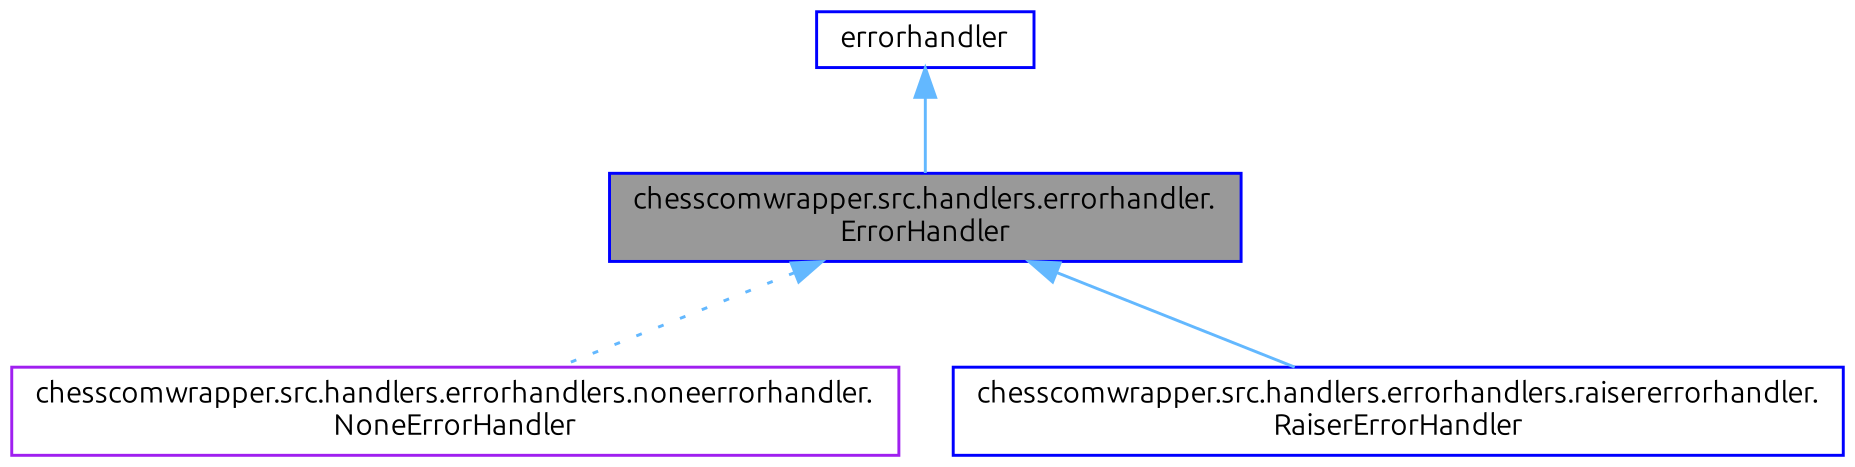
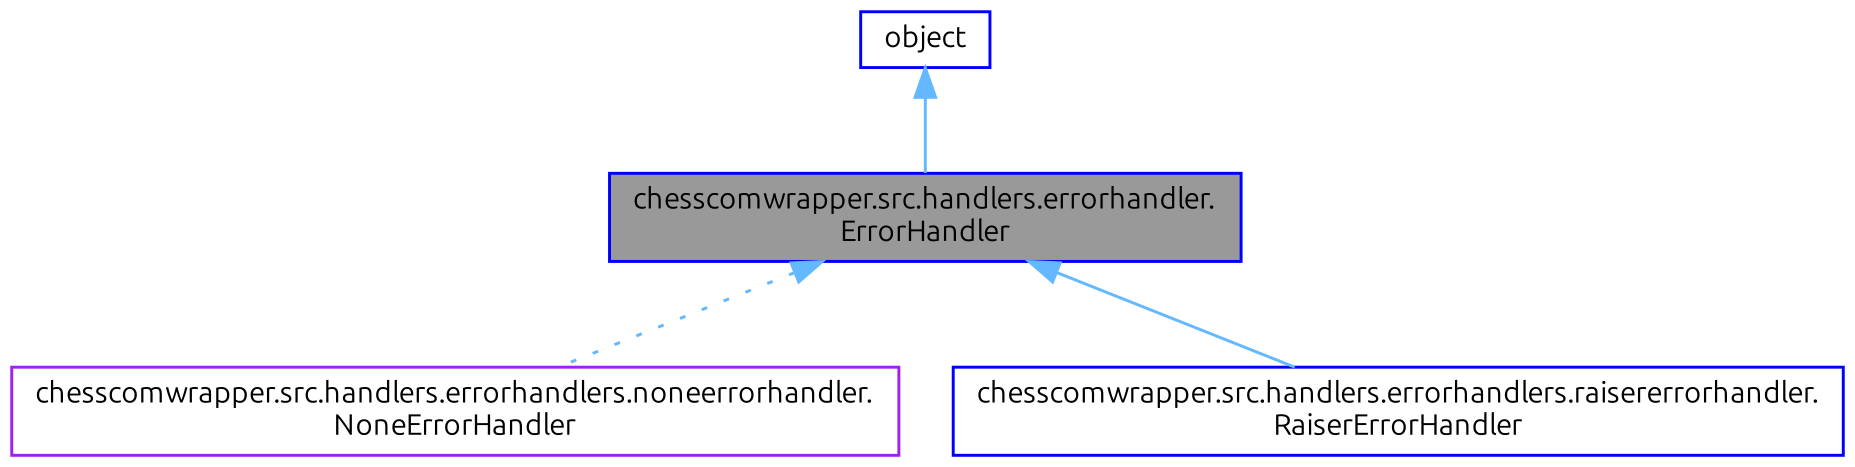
(925, 40) -> (925, 40)
